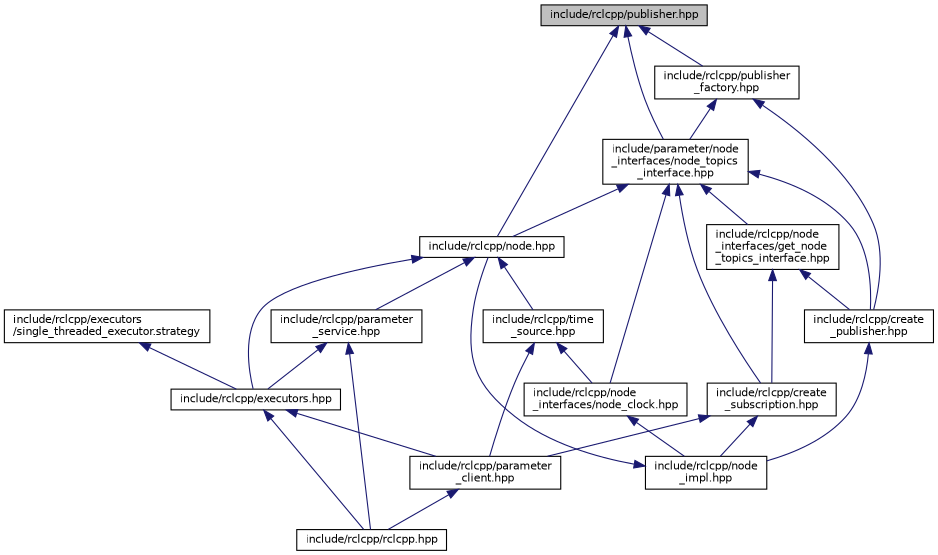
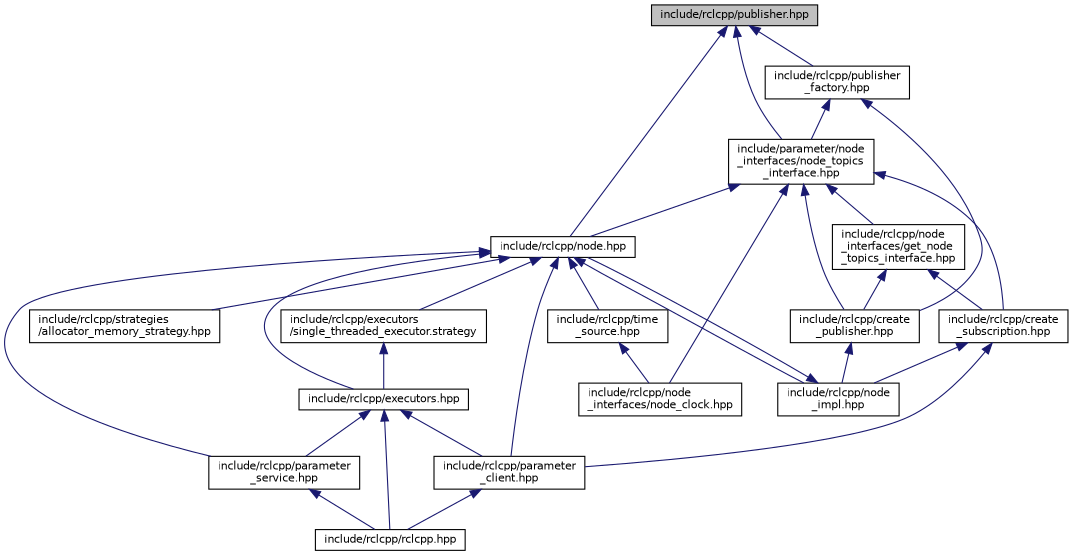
none -> (475, 286)
none -> (125, 326)
(293, 369) -> (334, 436)
(508, 401) -> (526, 360)
(660, 439) -> (694, 323)
